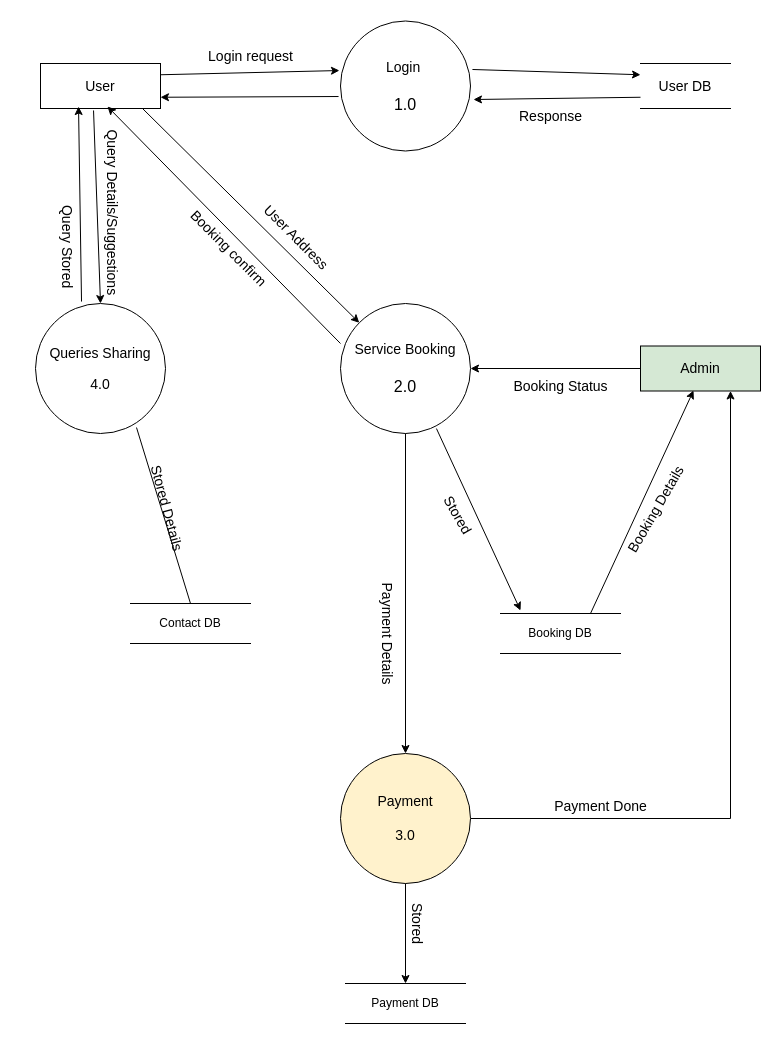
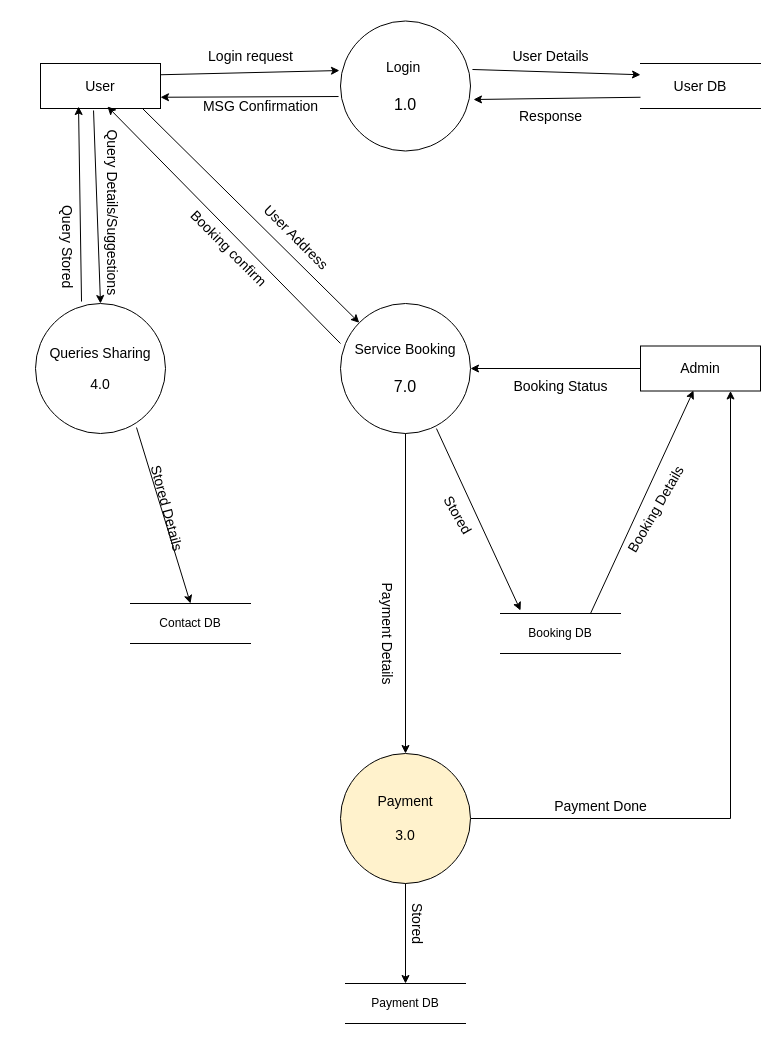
none -> (551, 54)
(686, 86) -> (701, 86)
none -> (261, 104)
(406, 369) -> (406, 369)
(701, 369) -> (701, 369)
(188, 597) -> (188, 595)
